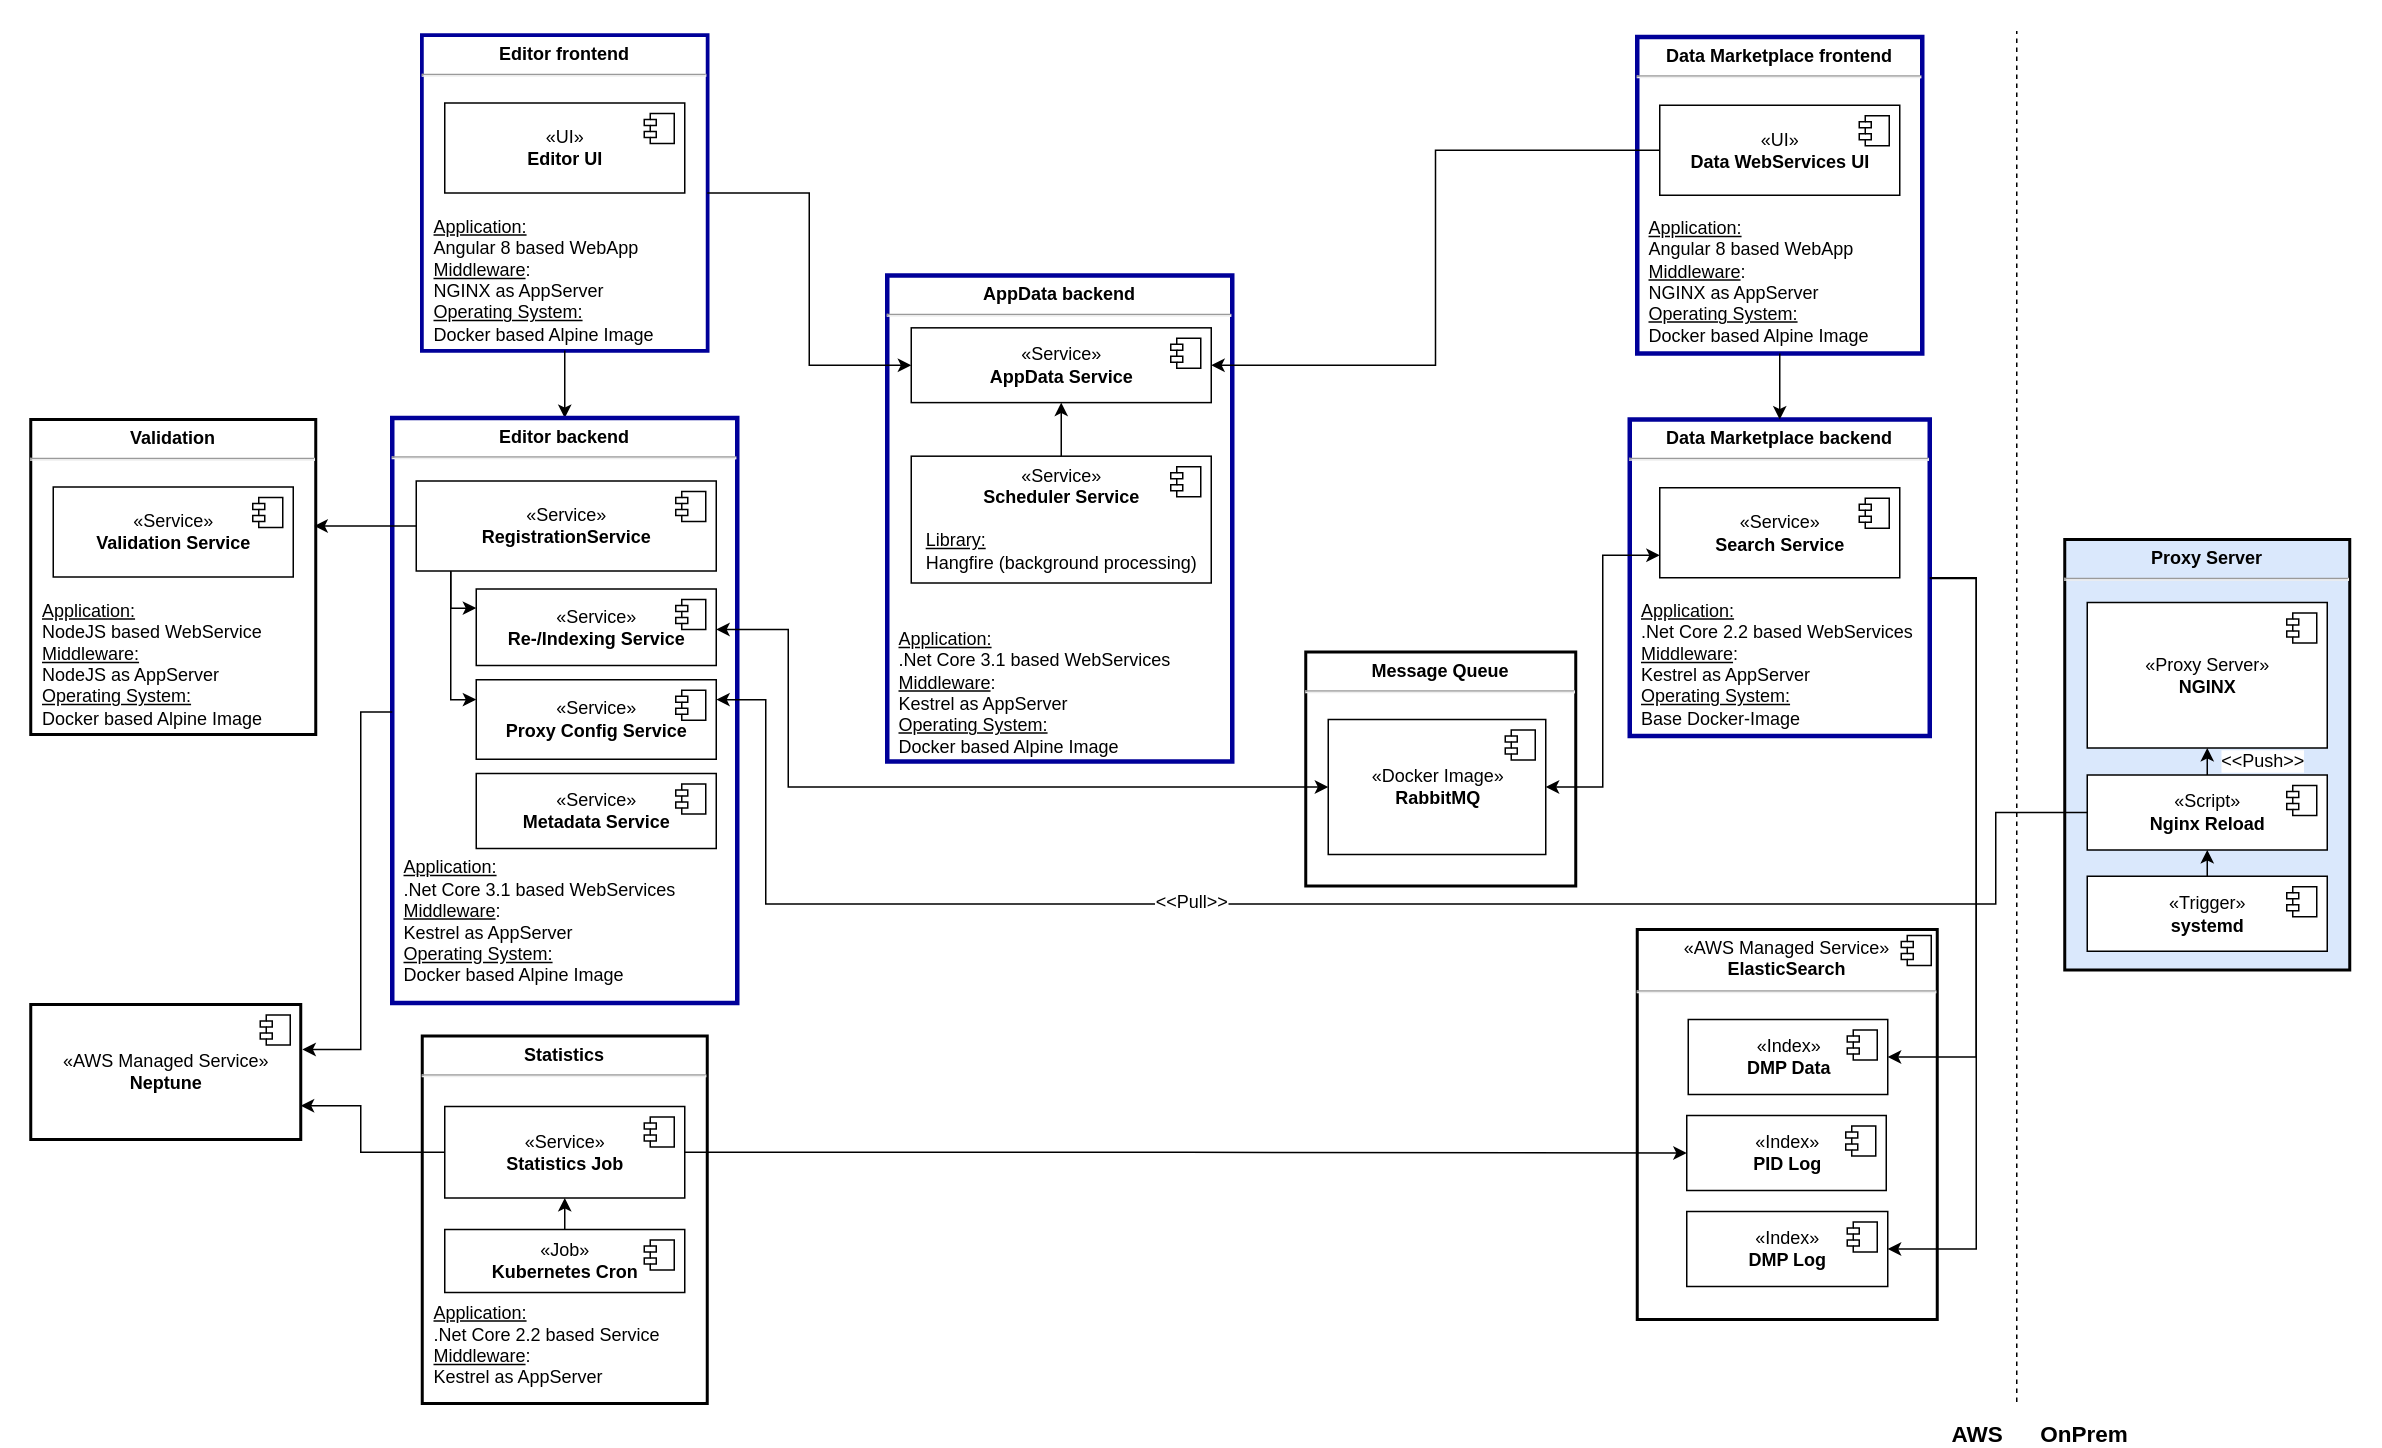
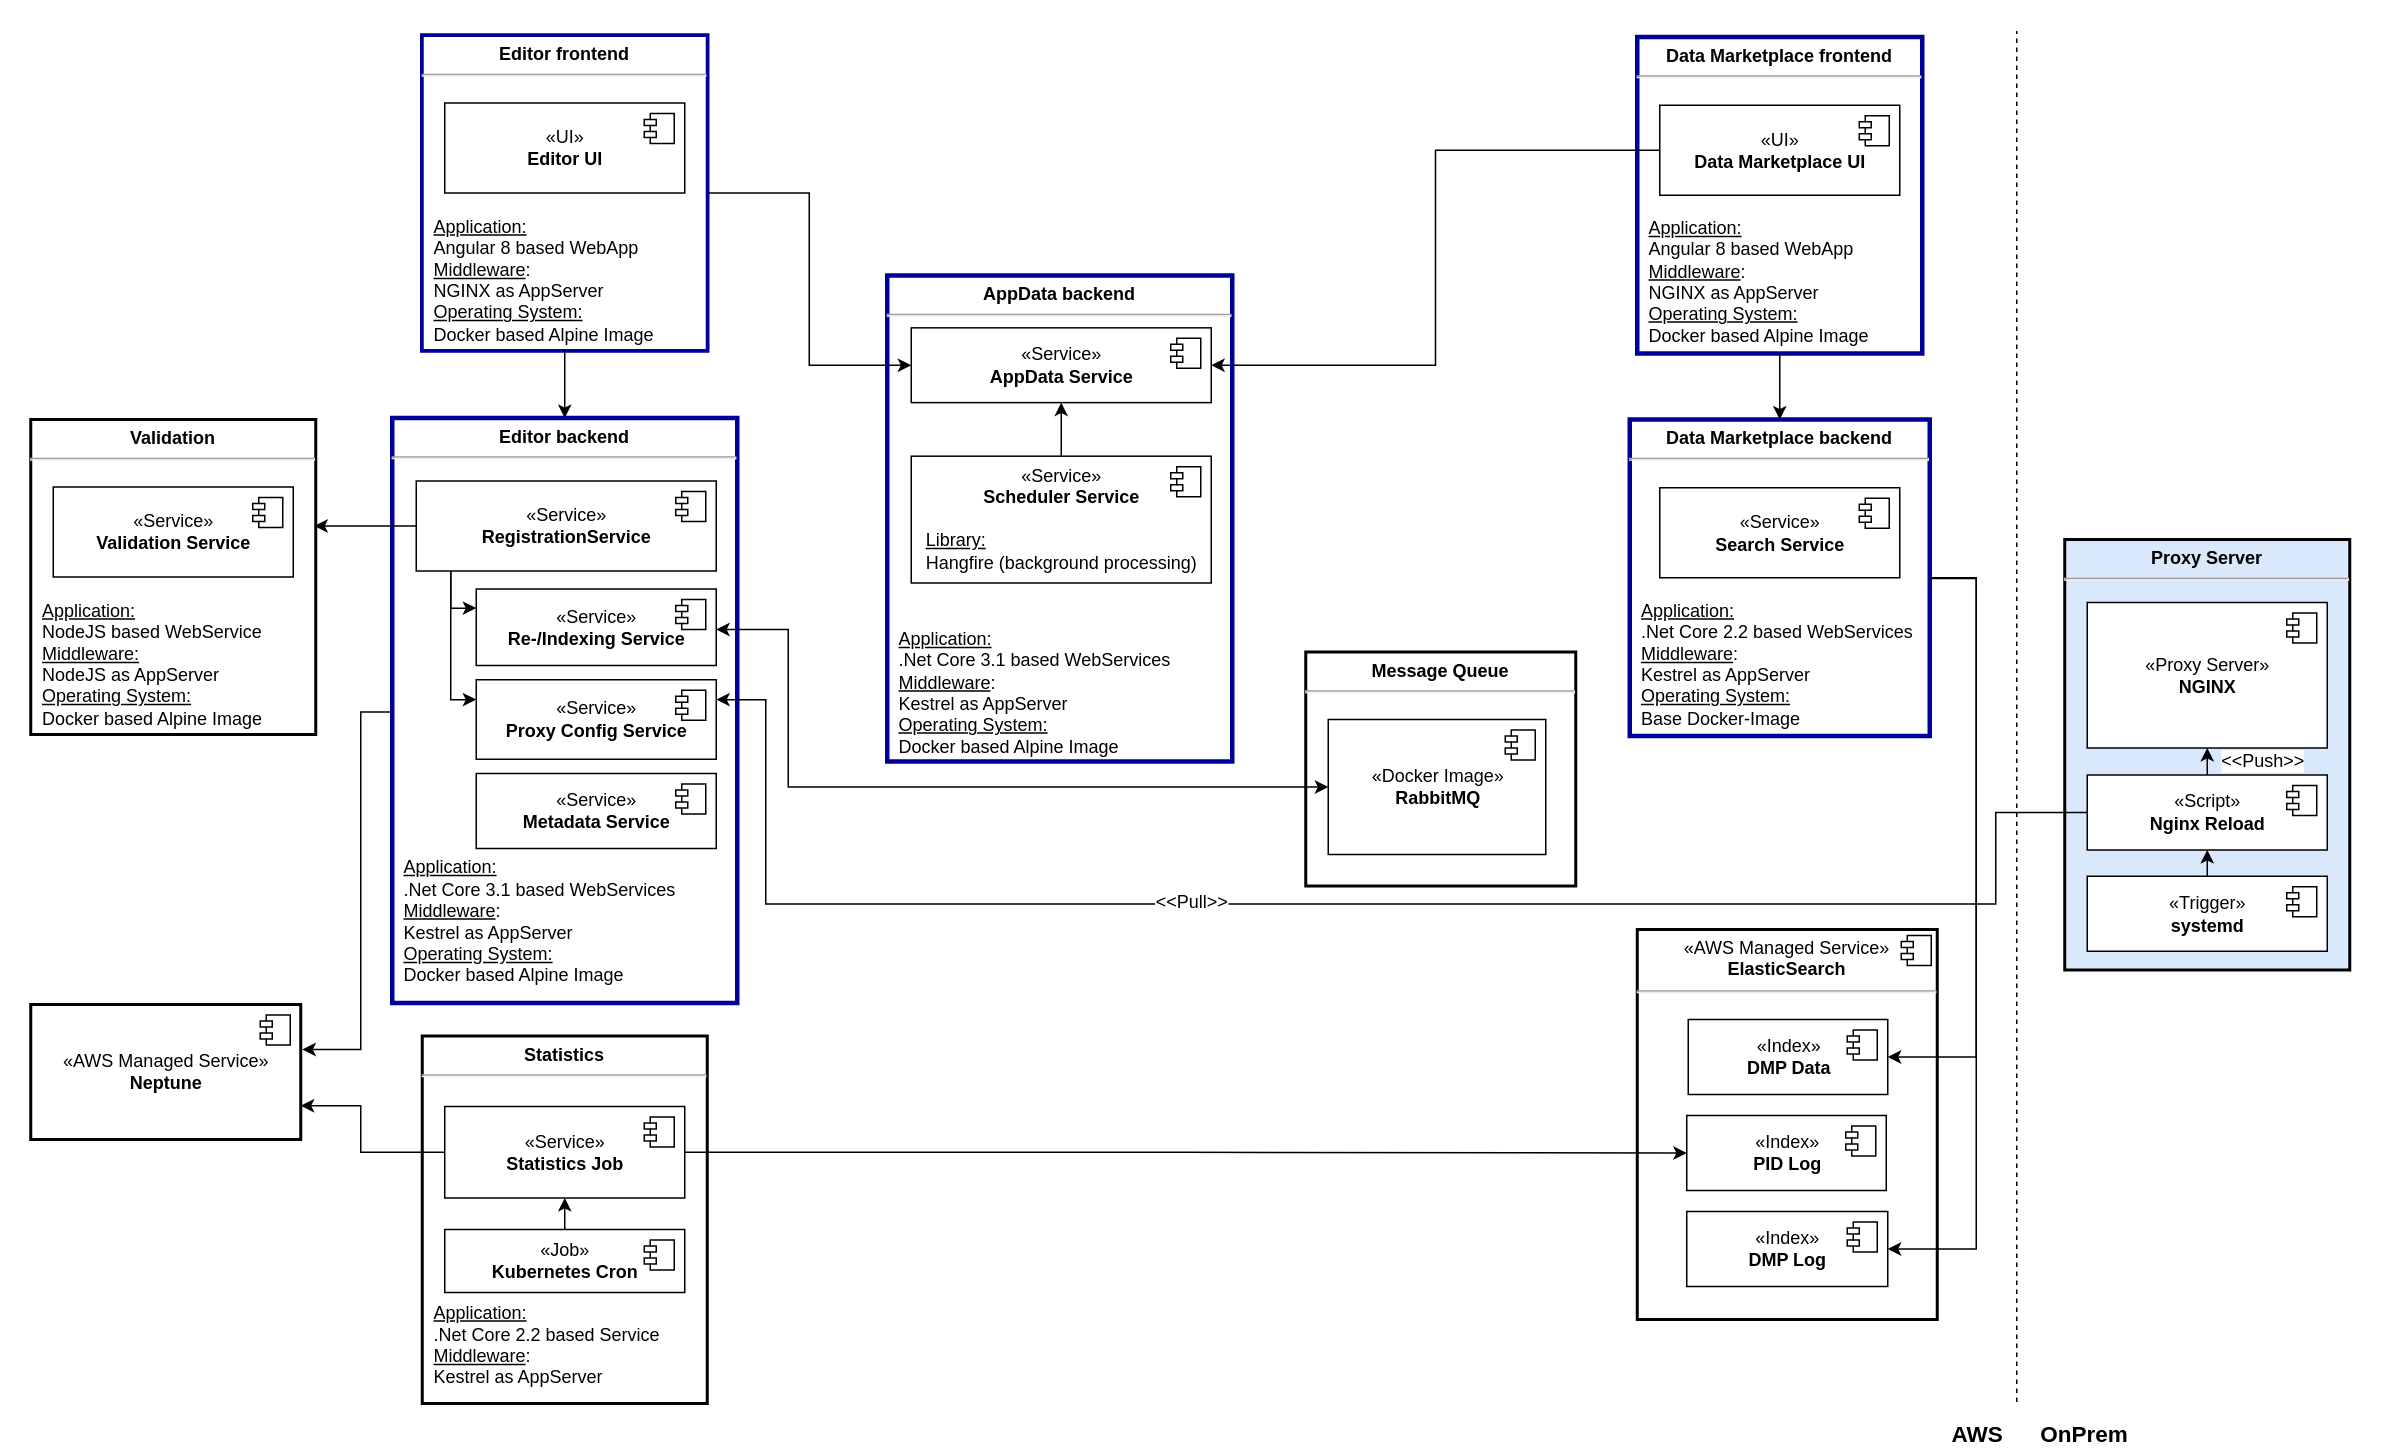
(1781, 151) -> (1781, 151)
(1603, 671) -> none
